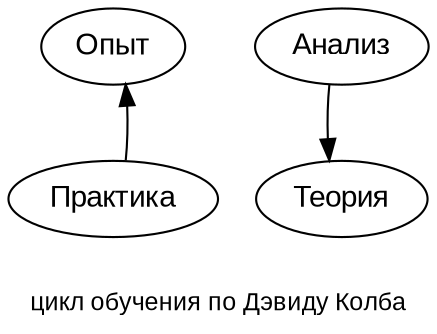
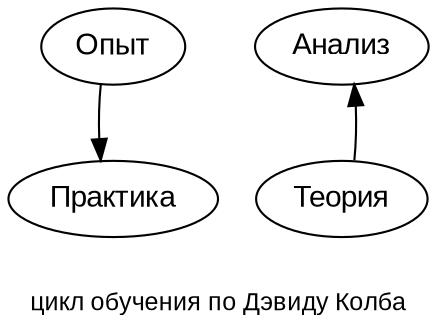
(328, 112) -> (356, 133)
(127, 133) -> (99, 112)
